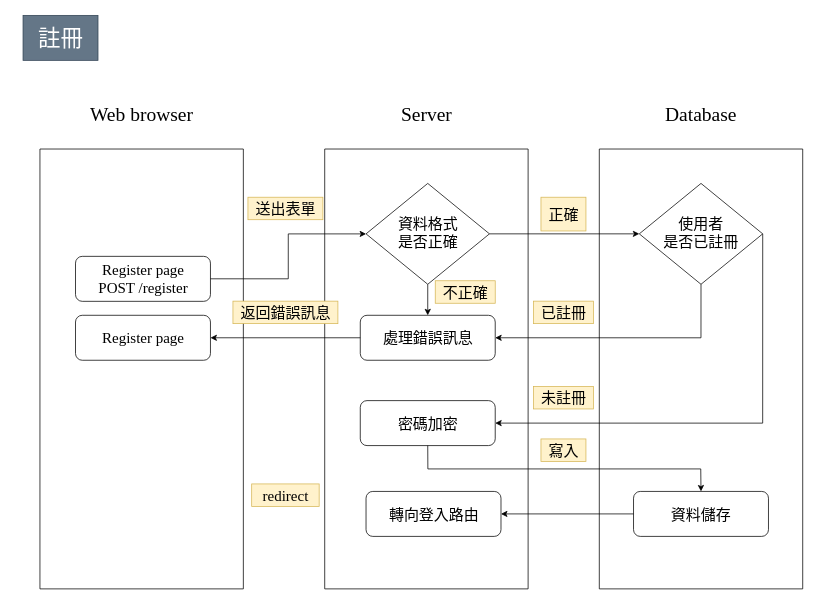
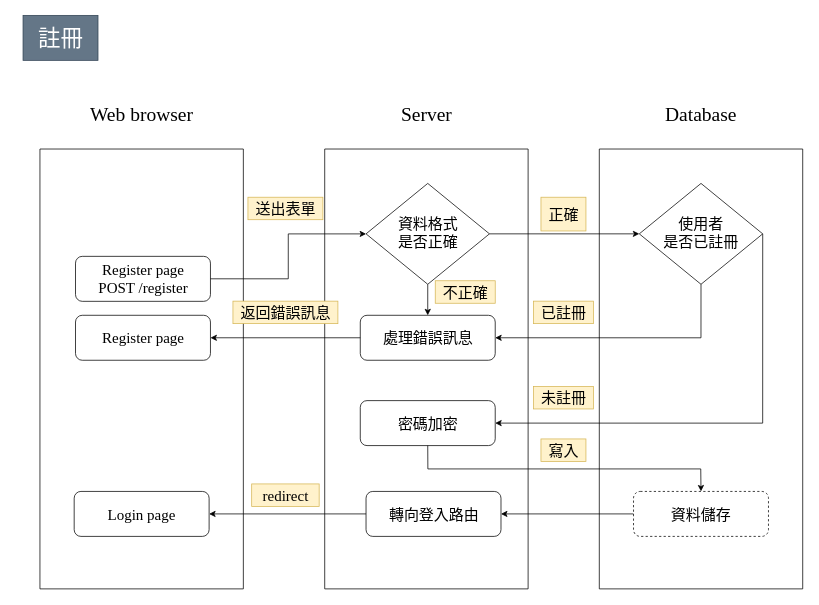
none -> (142, 514)
none -> (215, 514)
(701, 514) -> (701, 514)
